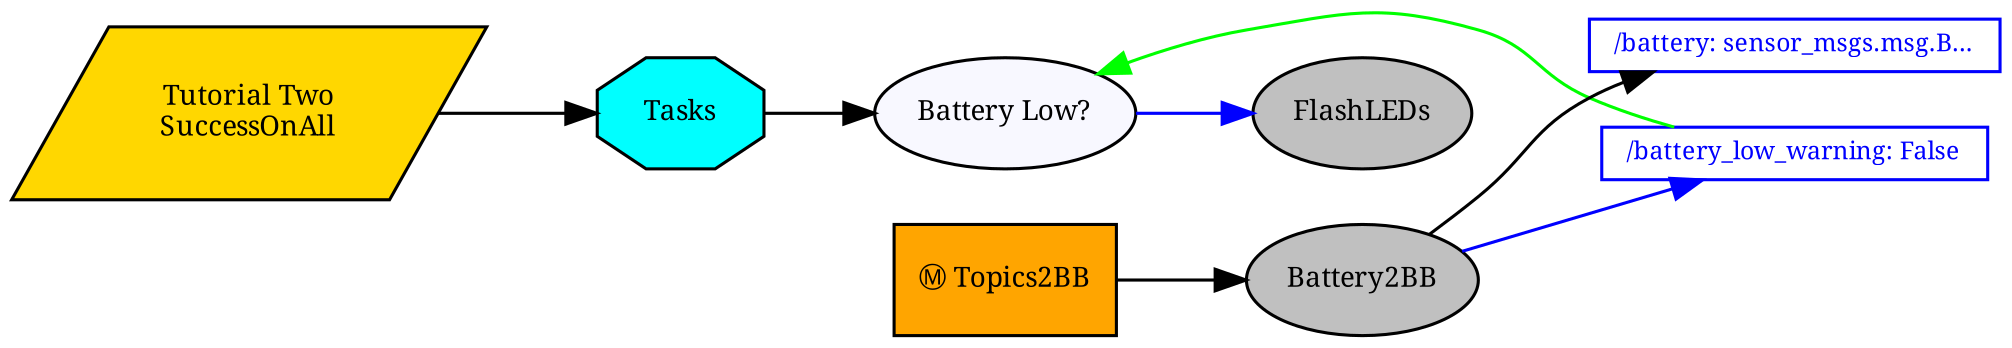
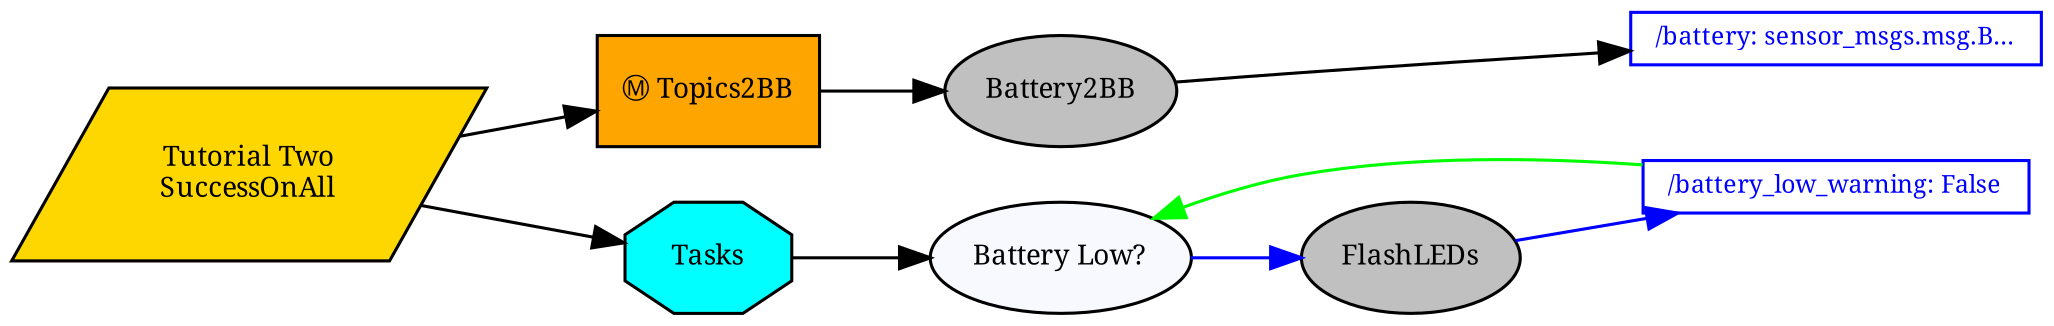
none -> (513, 127)
(1567, 220) -> (1581, 229)
